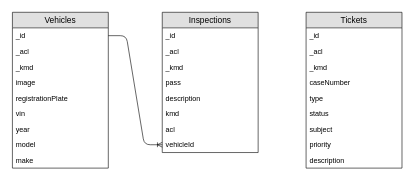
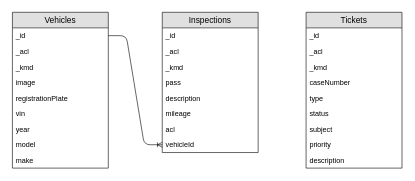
(172, 114) -> (178, 114)
